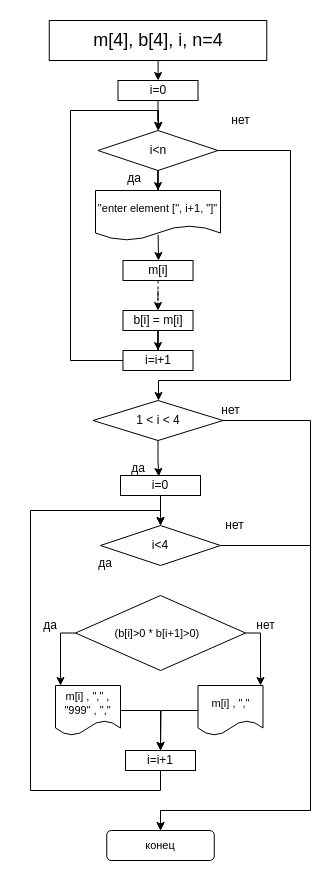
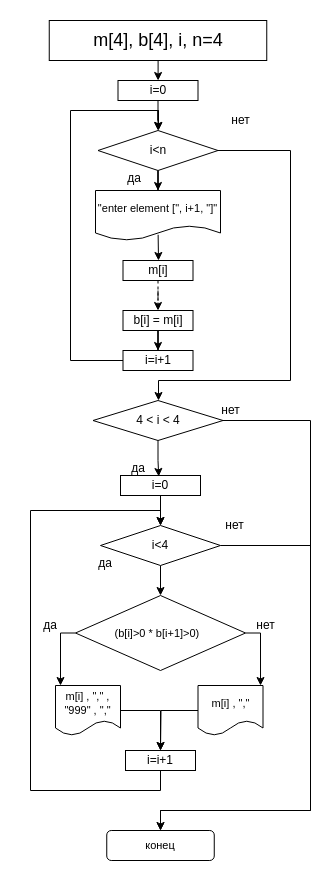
(159, 421) -> (159, 421)
none -> (161, 585)
